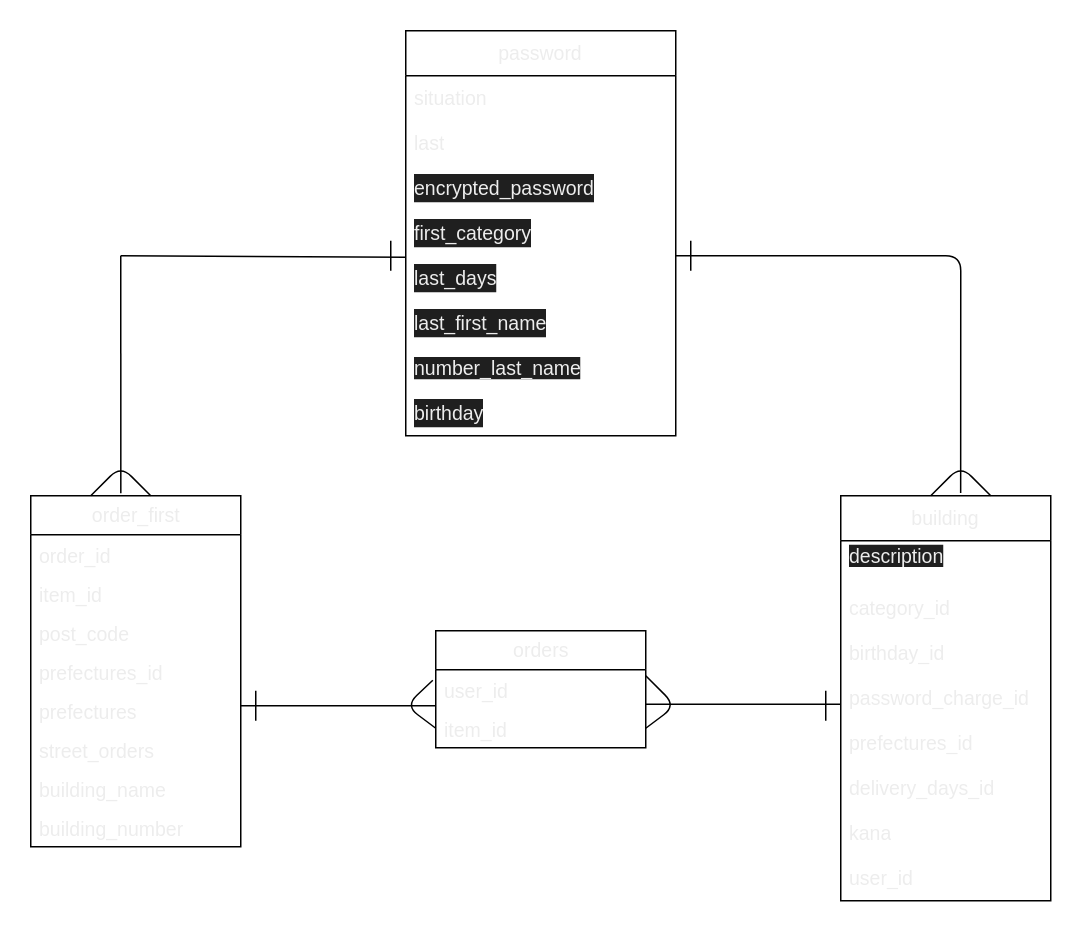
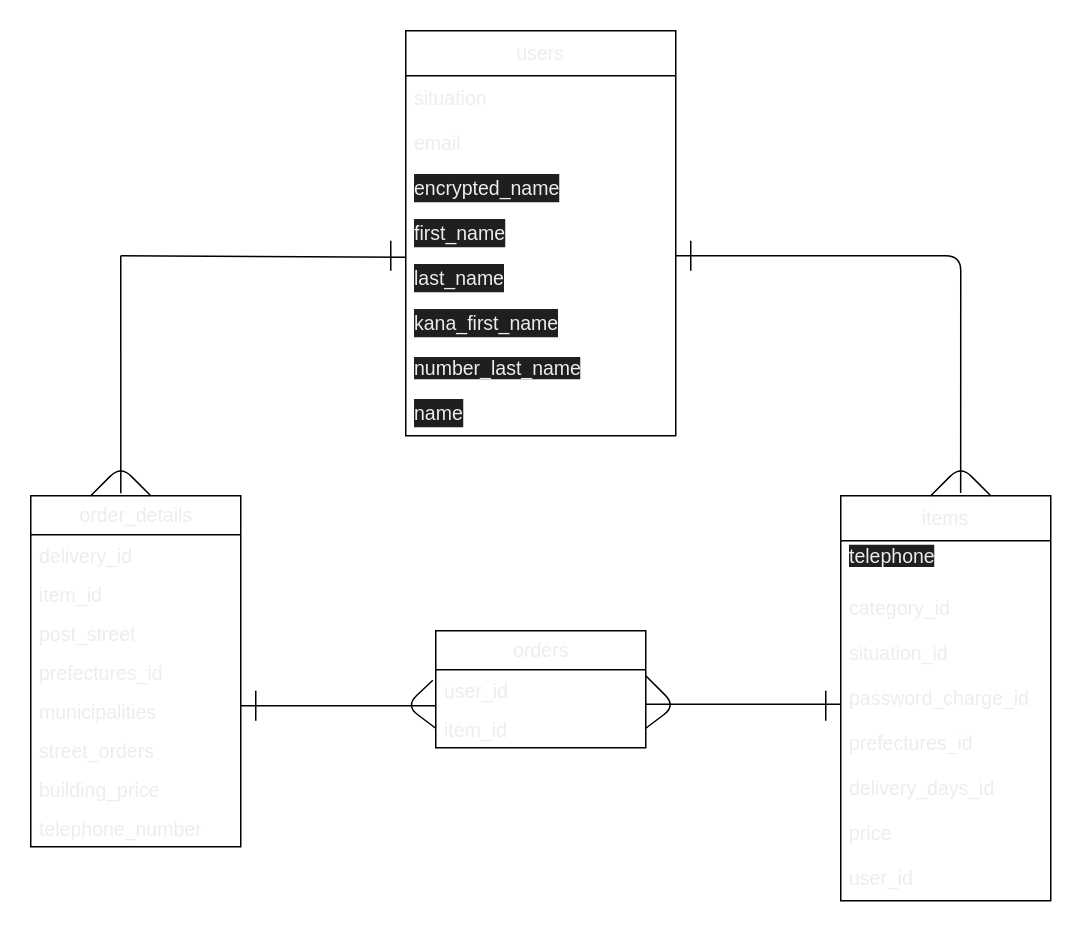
(541, 53) -> (541, 53)
(434, 143) -> (437, 143)
(513, 188) -> (491, 188)
(489, 233) -> (467, 233)
(461, 278) -> (461, 278)
(492, 323) -> (494, 323)
(456, 413) -> (437, 413)
(137, 515) -> (137, 515)
(946, 518) -> (946, 518)
(81, 557) -> (92, 557)
(905, 563) -> (896, 563)
(89, 635) -> (100, 635)
(905, 653) -> (908, 653)
(100, 713) -> (104, 713)
(103, 791) -> (106, 791)
(114, 830) -> (125, 830)
(872, 833) -> (875, 833)
